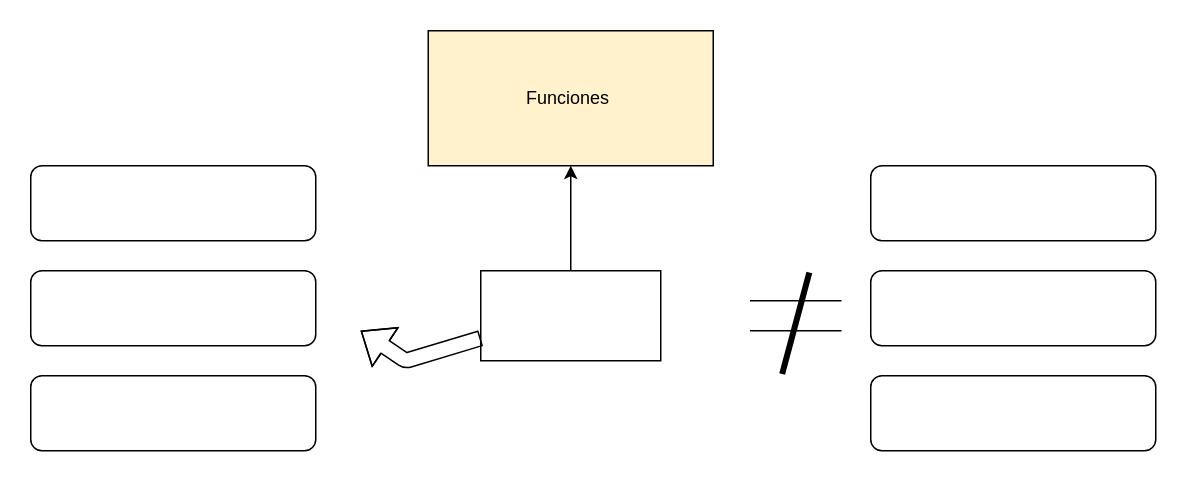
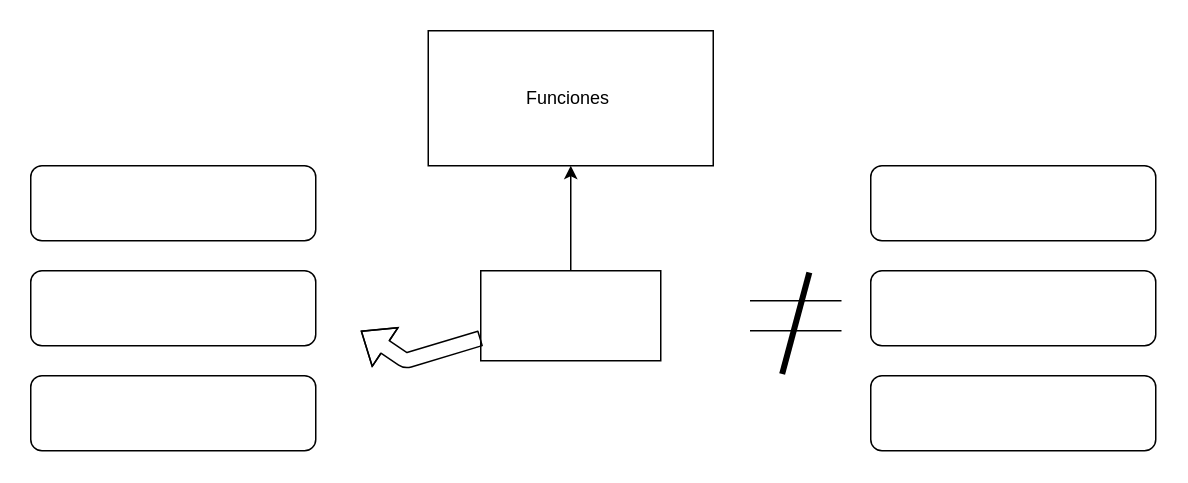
(571, 98) -> (571, 98)
